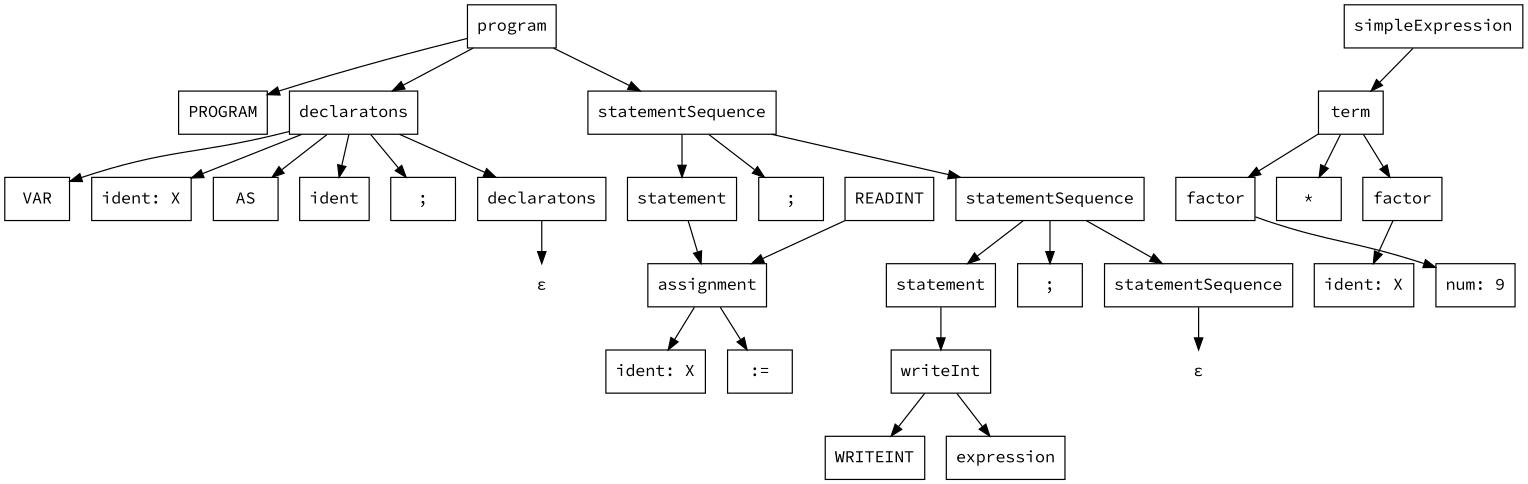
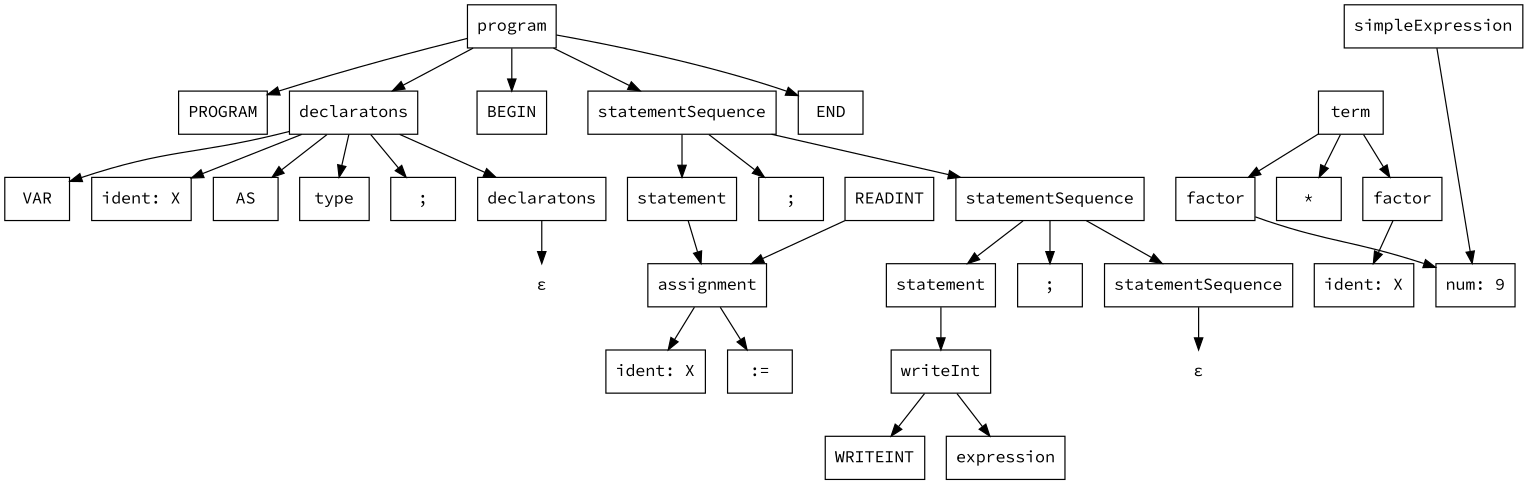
(1396, 65) -> (1454, 150)
none -> (512, 113)
none -> (831, 113)
(334, 199) -> (334, 199)
